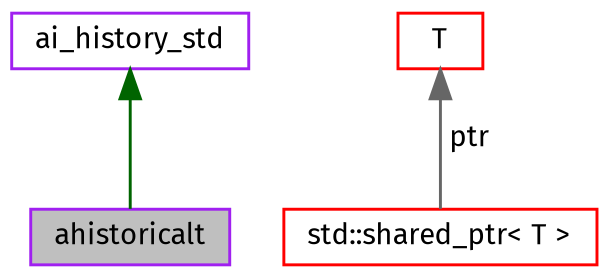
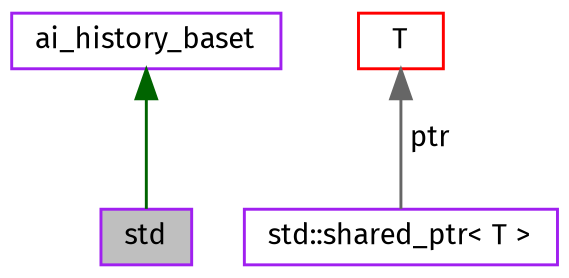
(130, 41) -> (146, 41)
(130, 237) -> (146, 237)
(440, 237) -> (401, 237)
